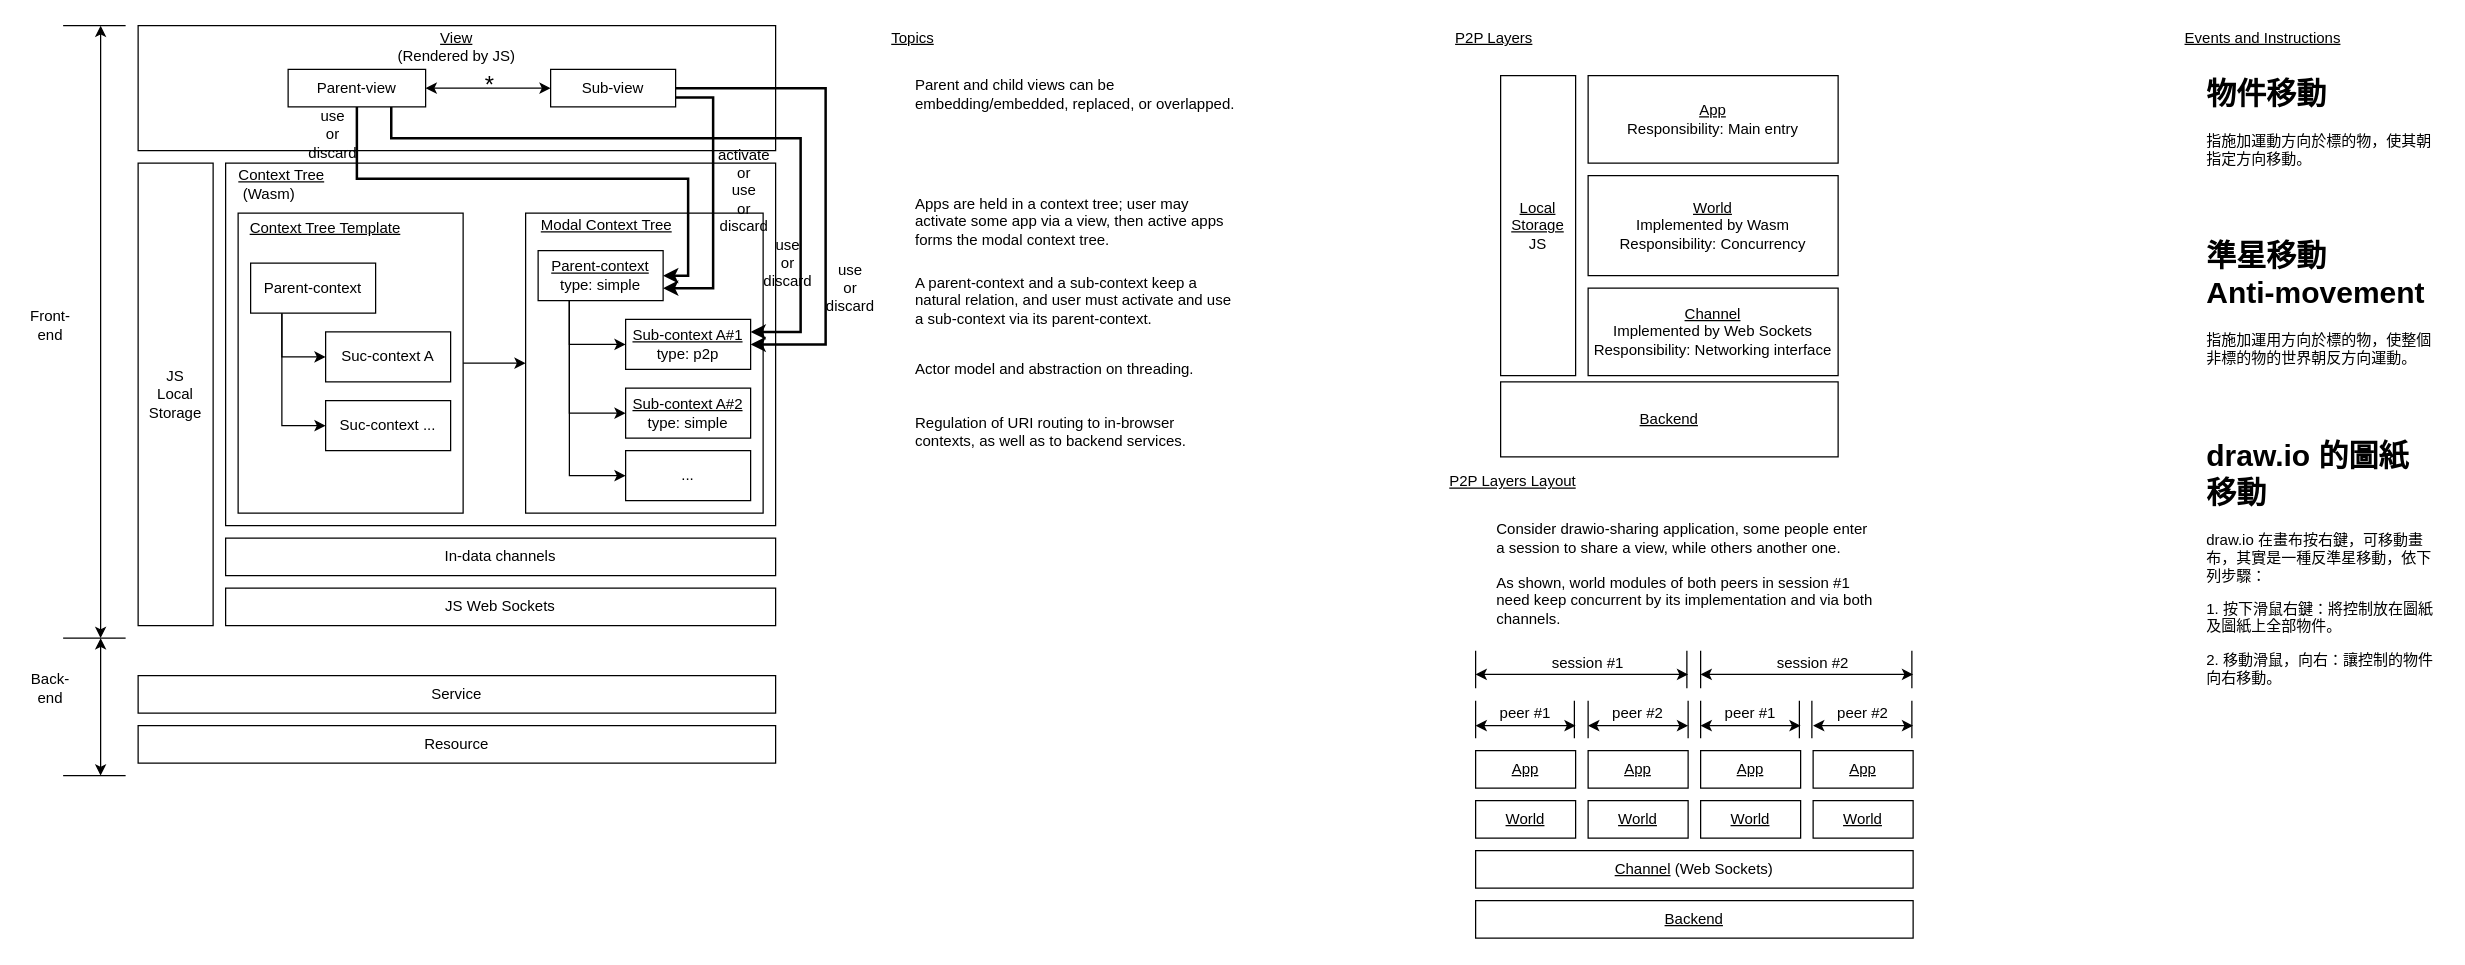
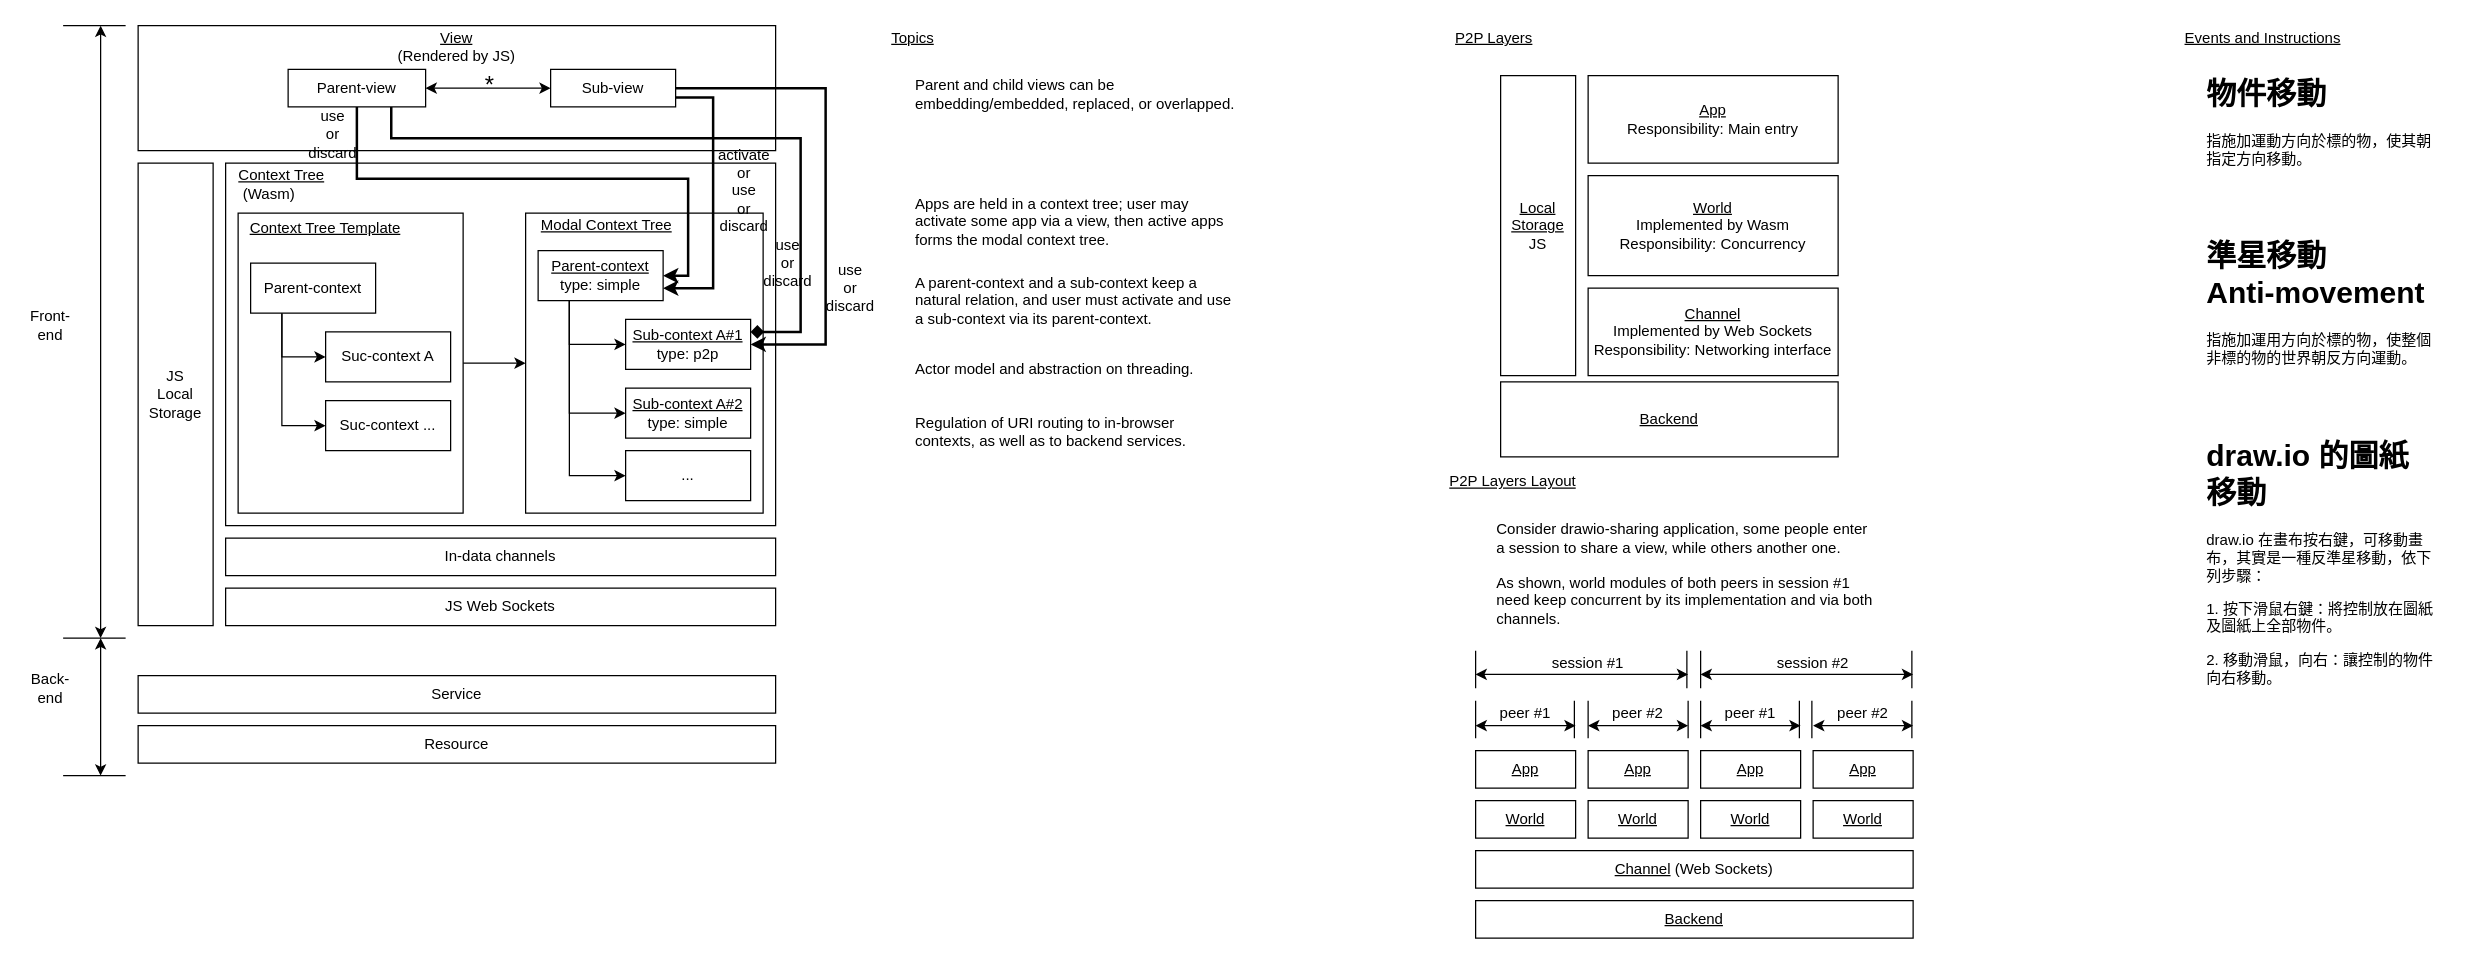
(763, 332) -> (763, 332)
